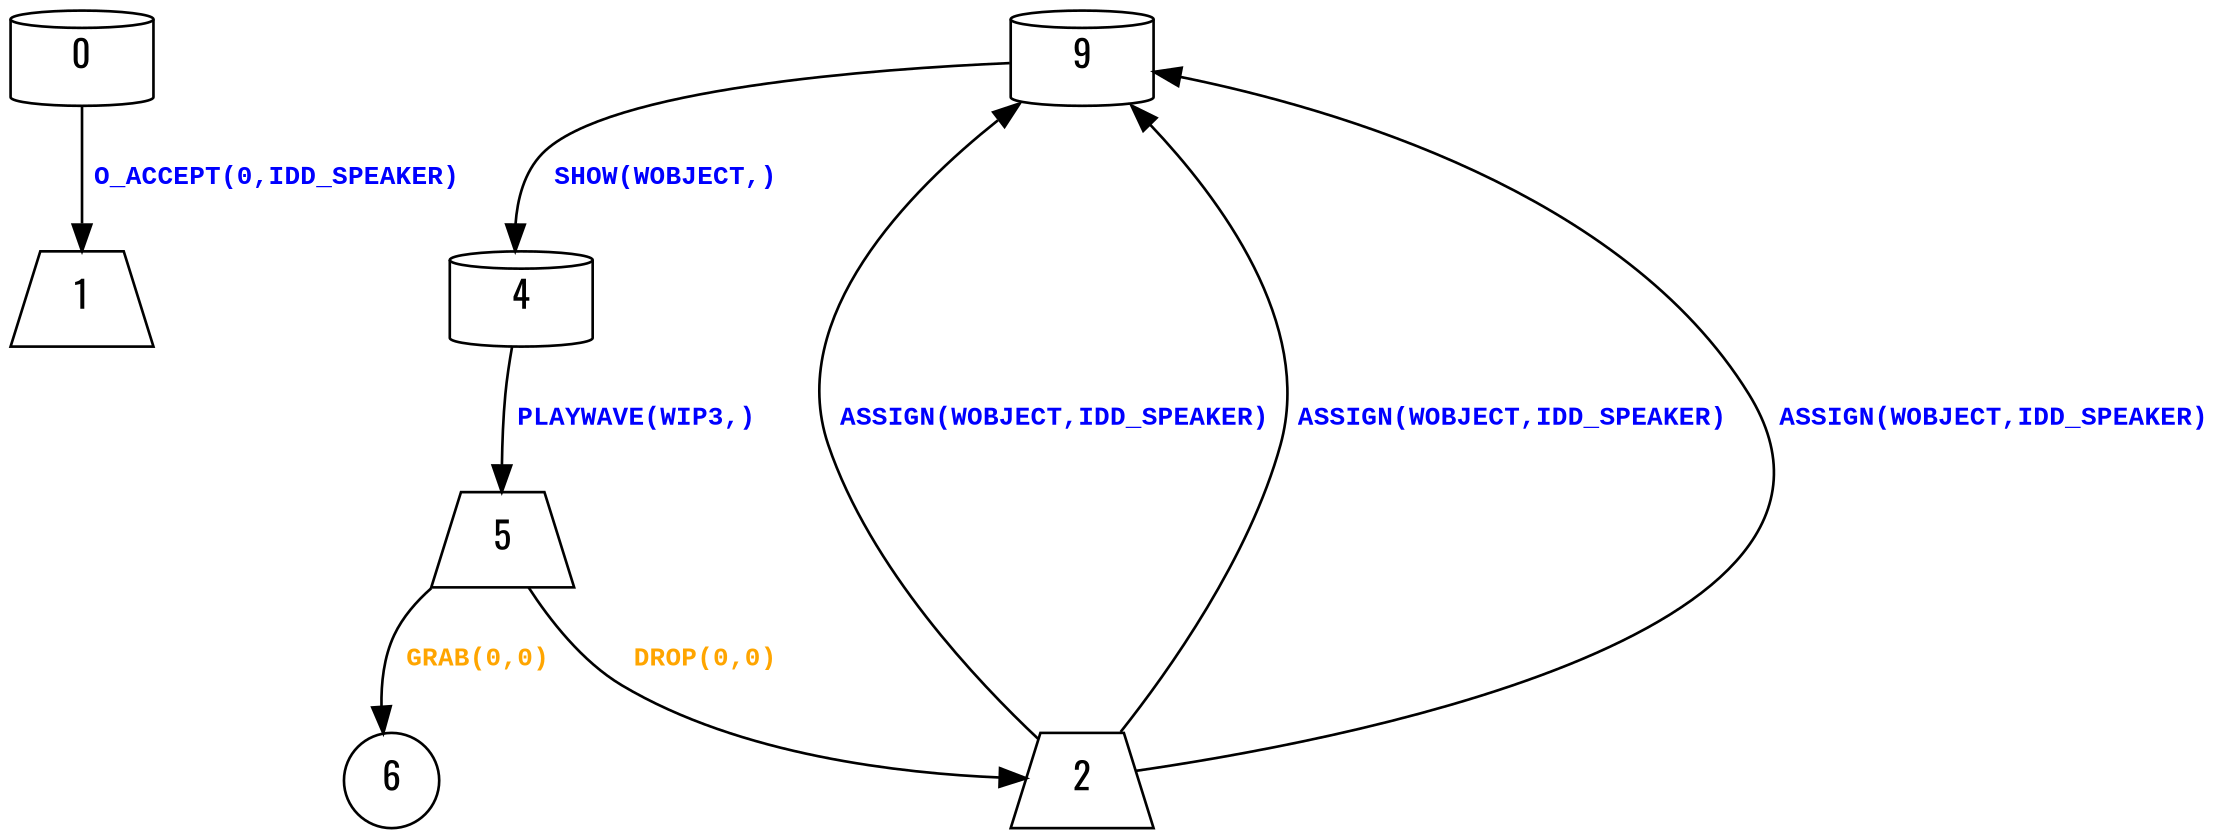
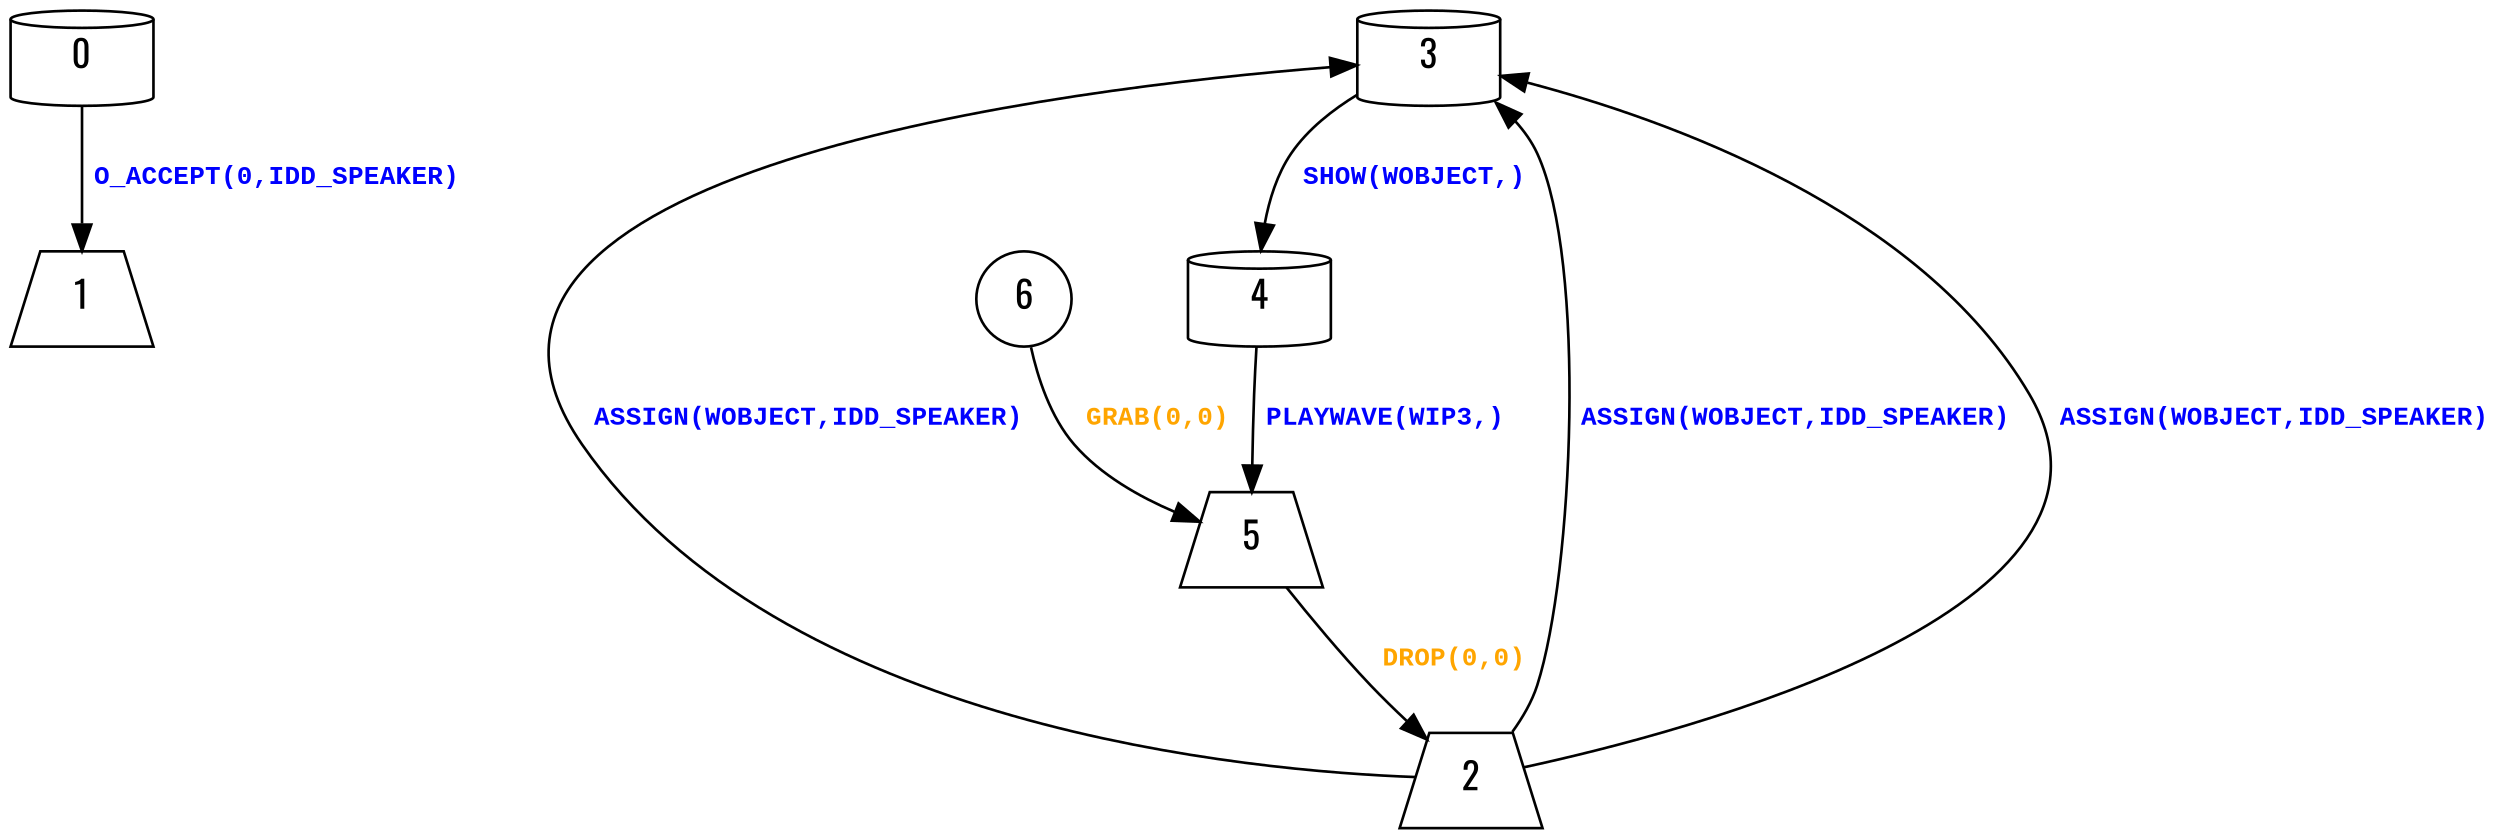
(1082, 58) -> (1429, 58)
(392, 641) -> (1079, 450)
